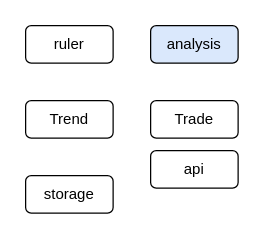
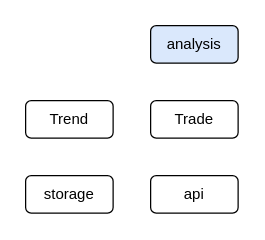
(69, 44) -> none
(194, 169) -> (194, 194)
